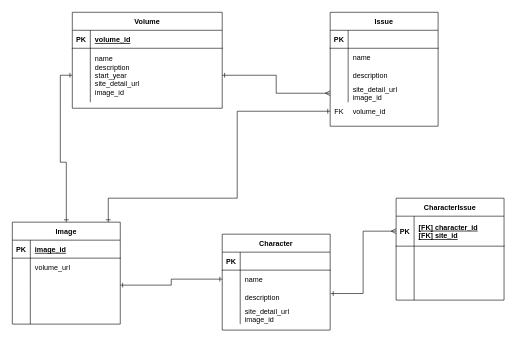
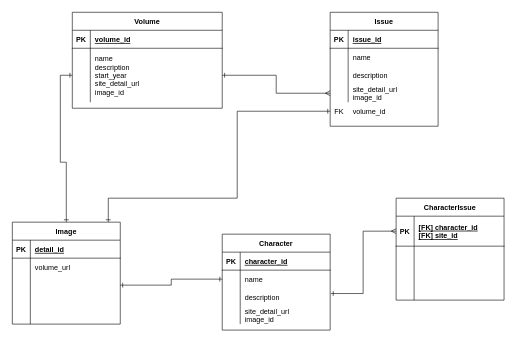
none -> (393, 39)
(49, 250) -> (50, 250)
none -> (285, 261)
